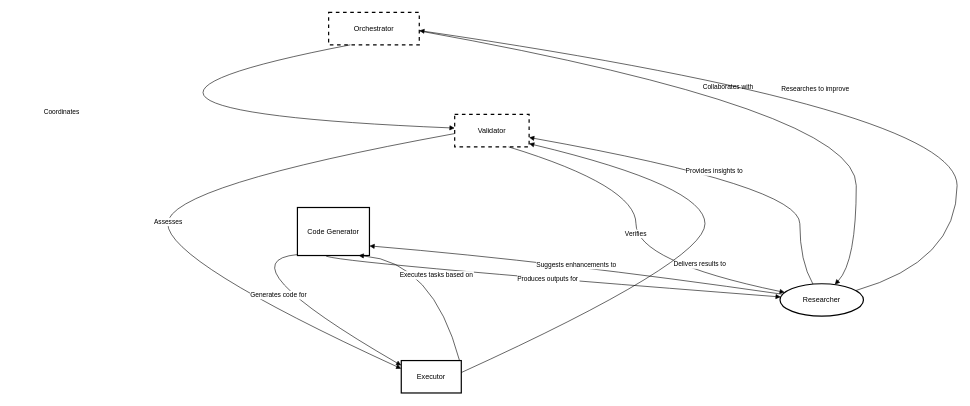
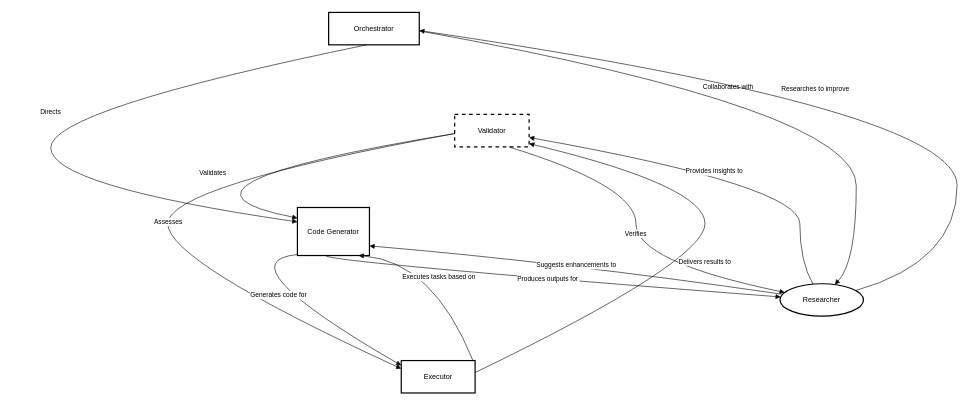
(374, 29) -> (374, 29)
(274, 115) -> none
none -> (183, 202)
none -> (249, 204)
(431, 377) -> (438, 377)
